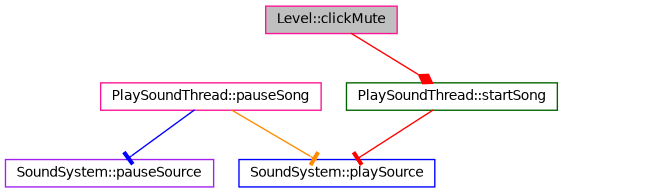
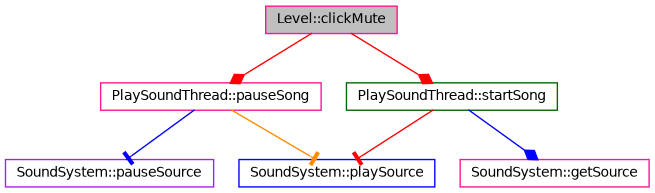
none -> (278, 54)
none -> (555, 173)
